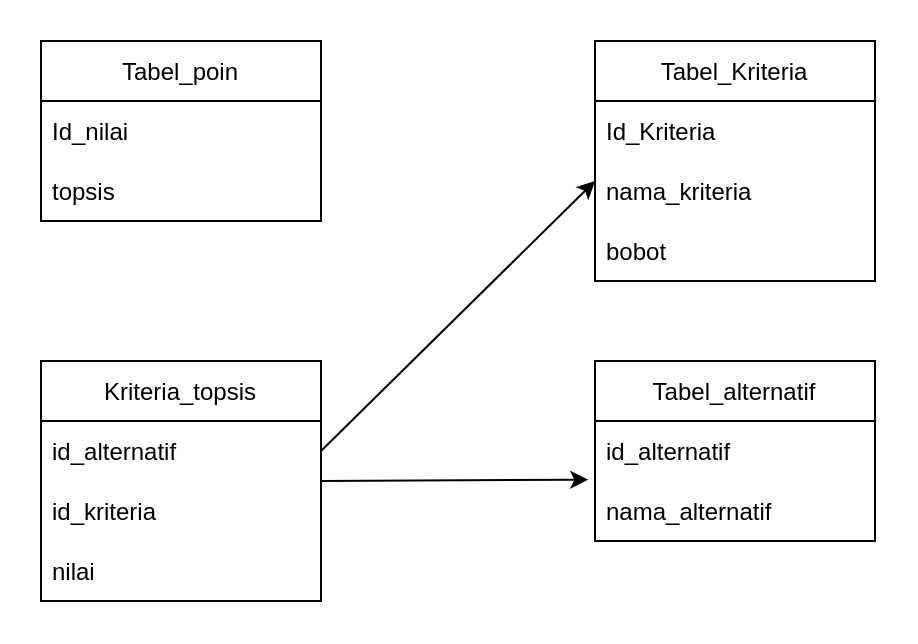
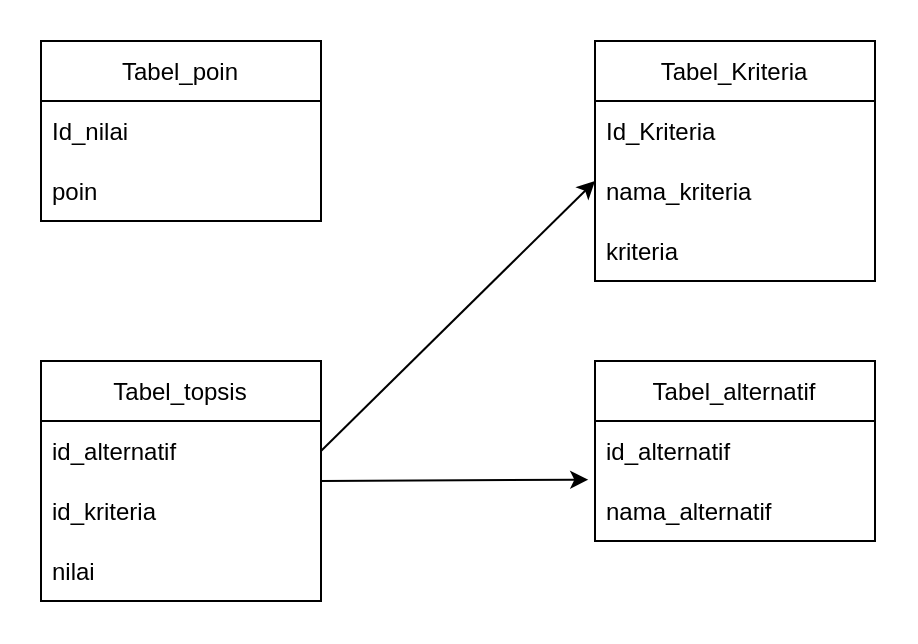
(89, 192) -> (76, 192)
(640, 252) -> (654, 252)
(180, 392) -> (180, 392)
